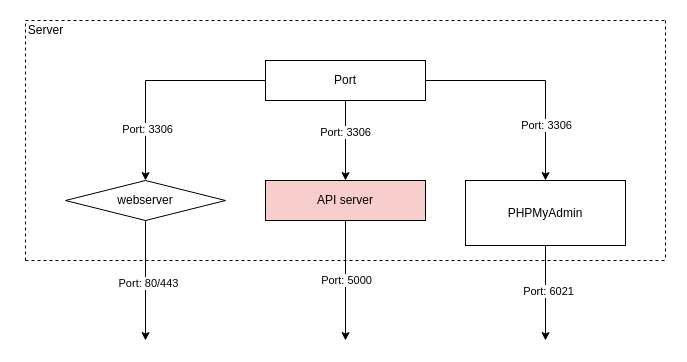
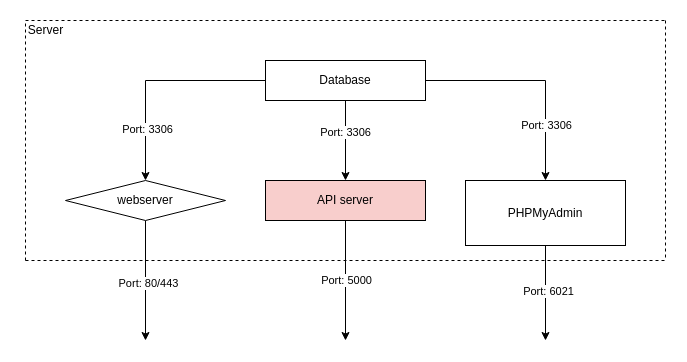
(346, 81) -> (346, 81)
